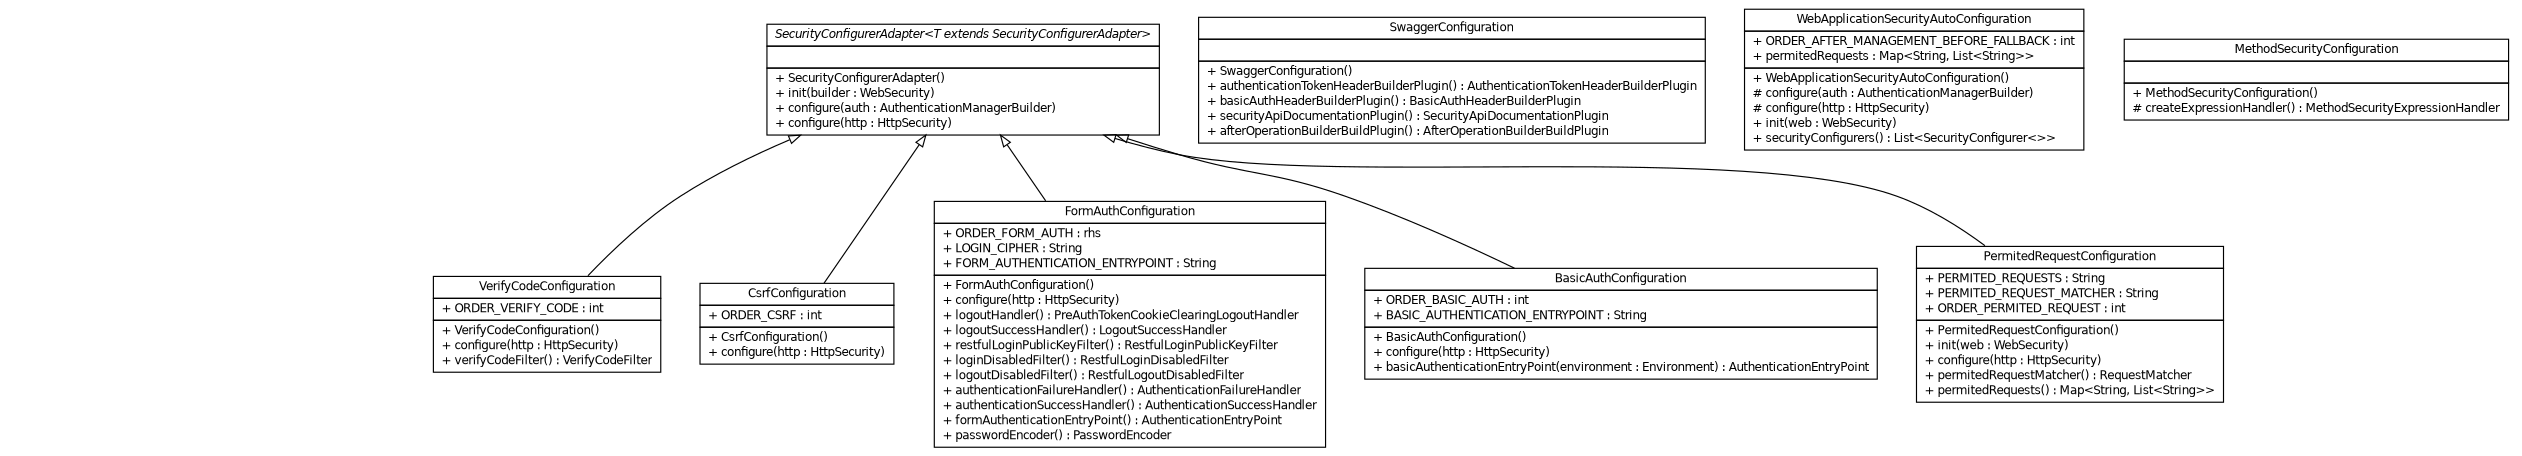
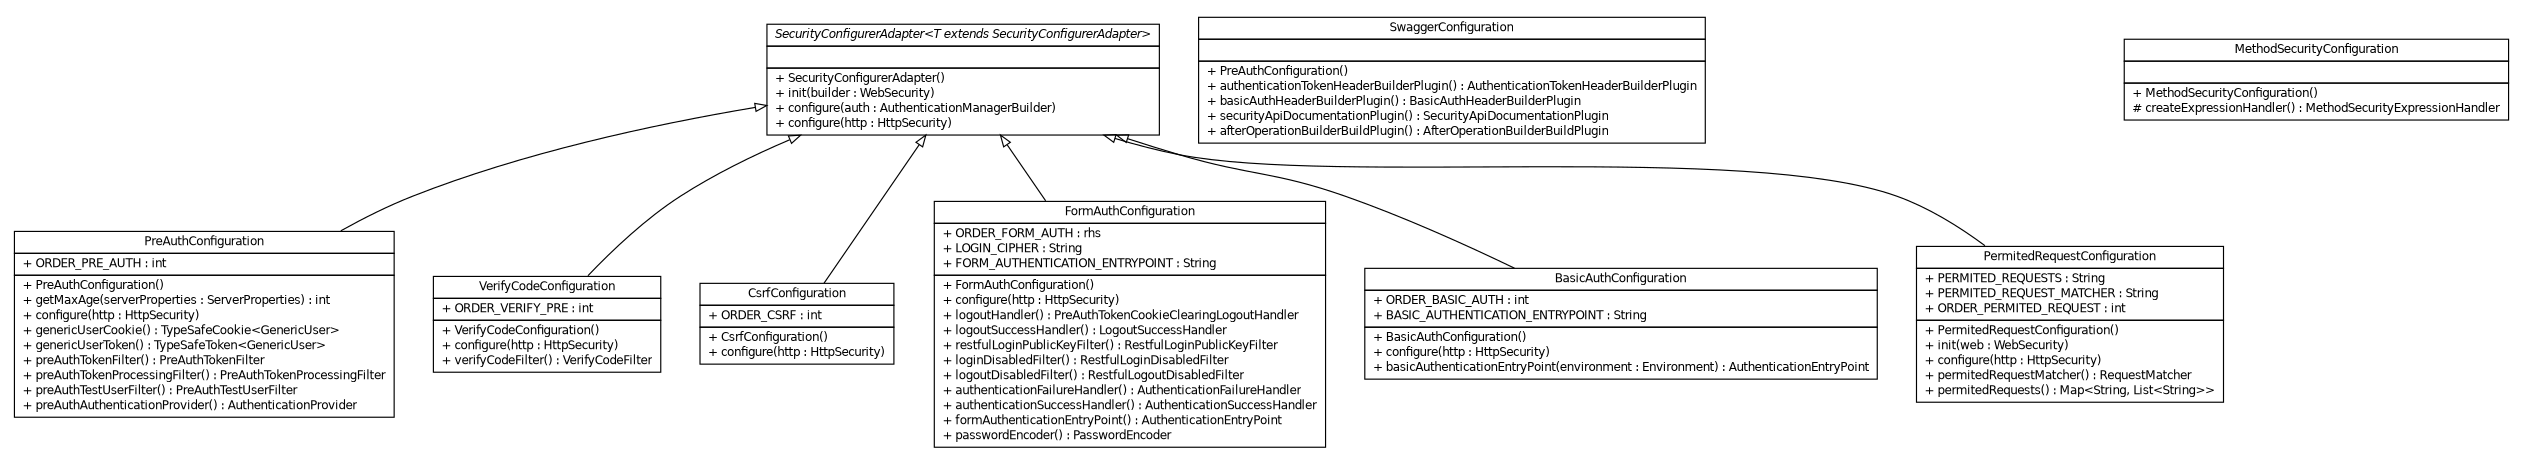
(1280, 72) -> (1278, 72)
(1914, 80) -> none
(523, 309) -> (518, 309)
none -> (204, 324)
